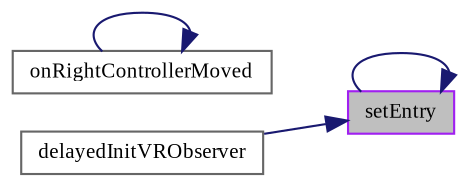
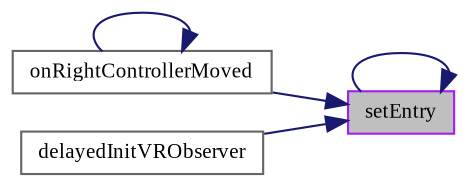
none -> (300, 97)
